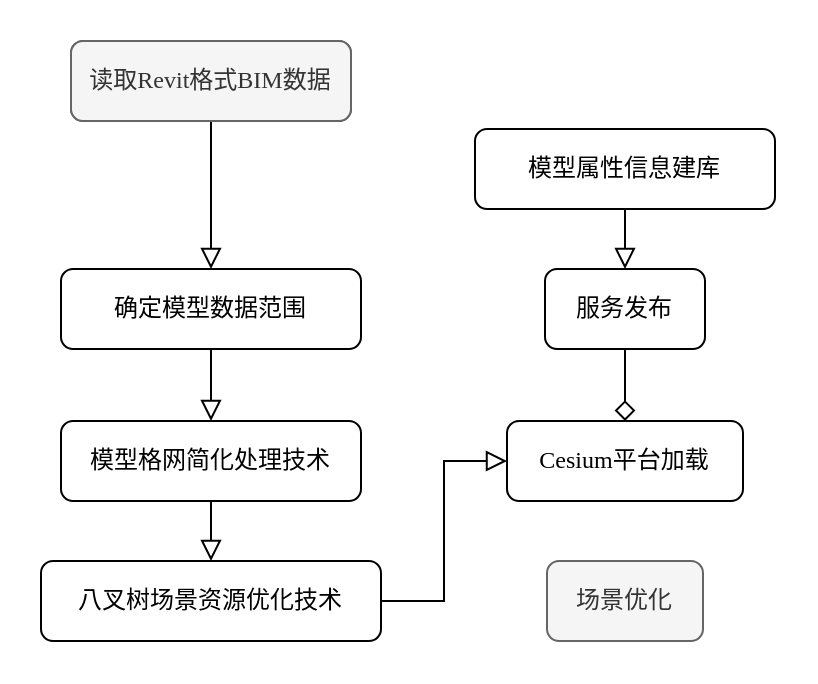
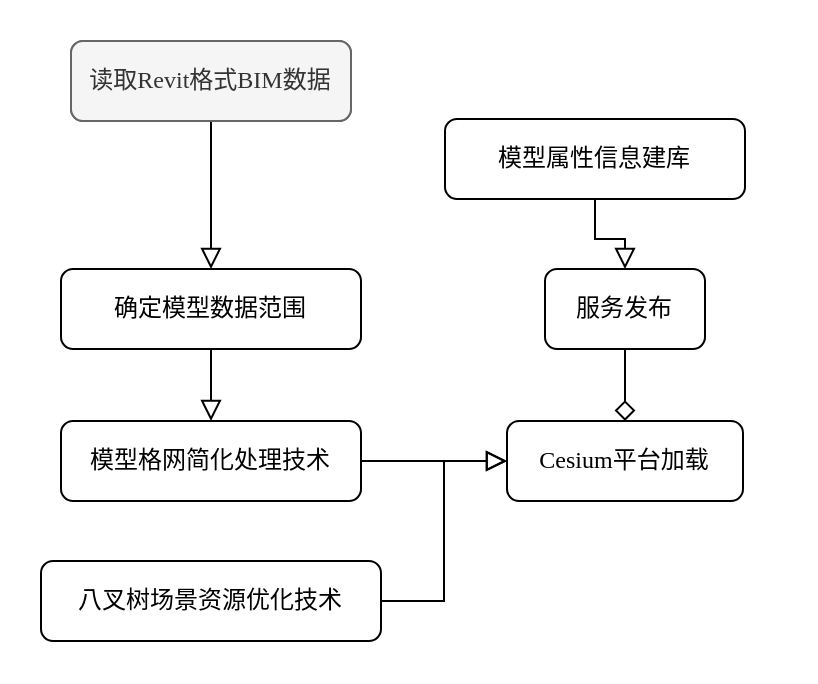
(625, 169) -> (595, 159)
(211, 540) -> (400, 461)
(625, 601) -> none
